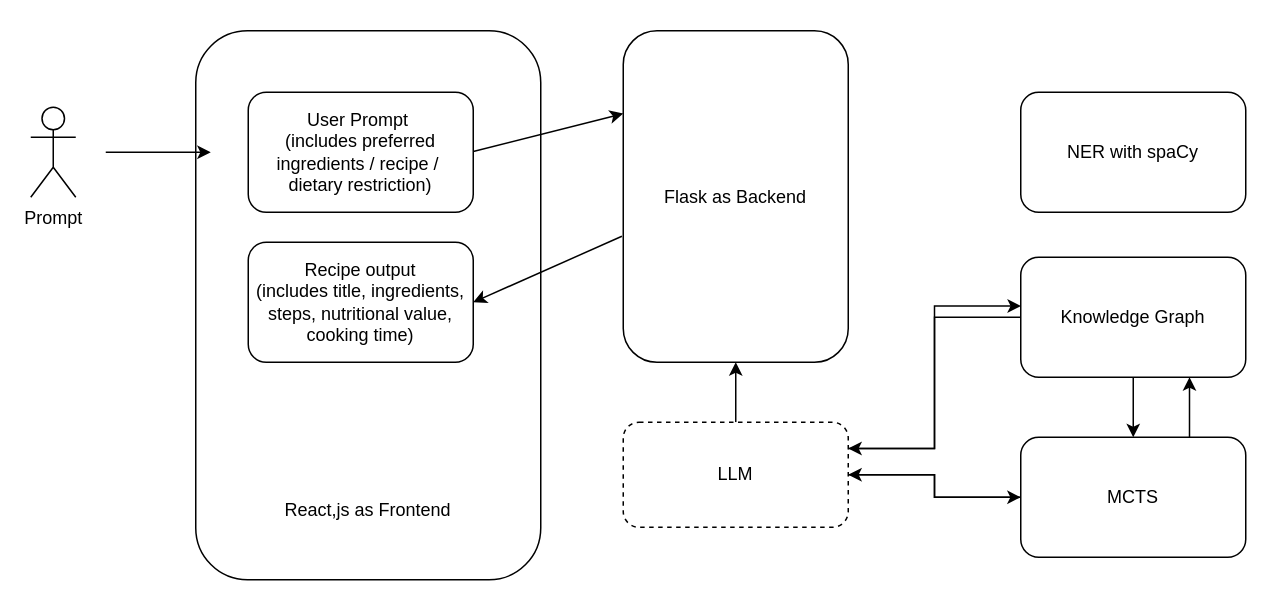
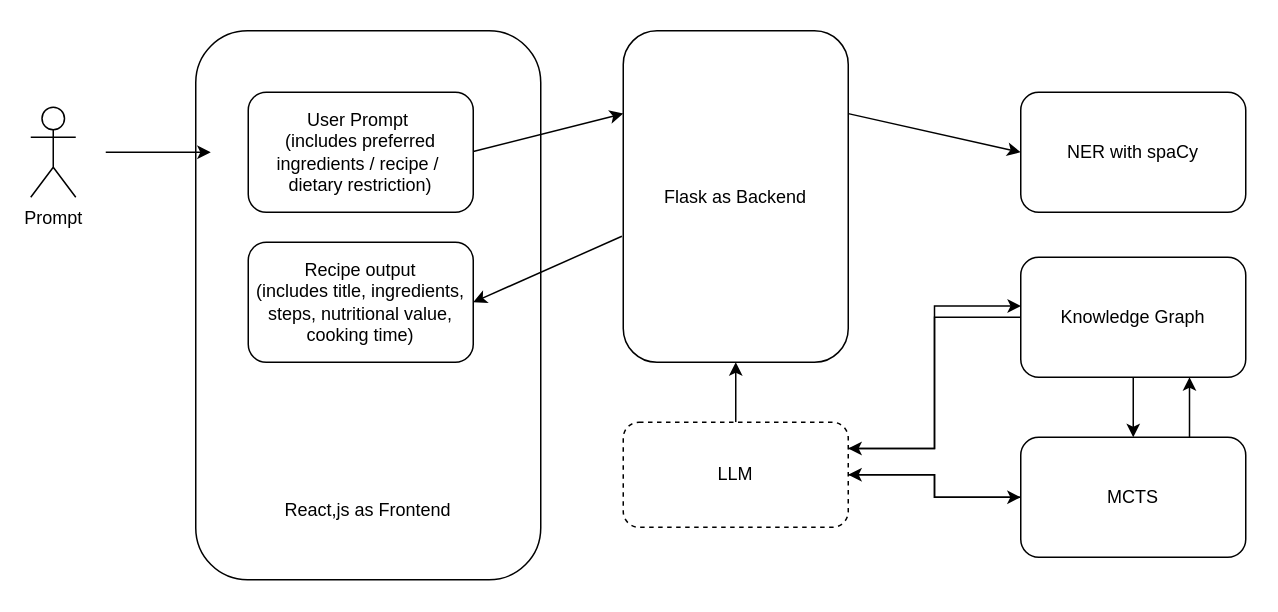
none -> (929, 132)
